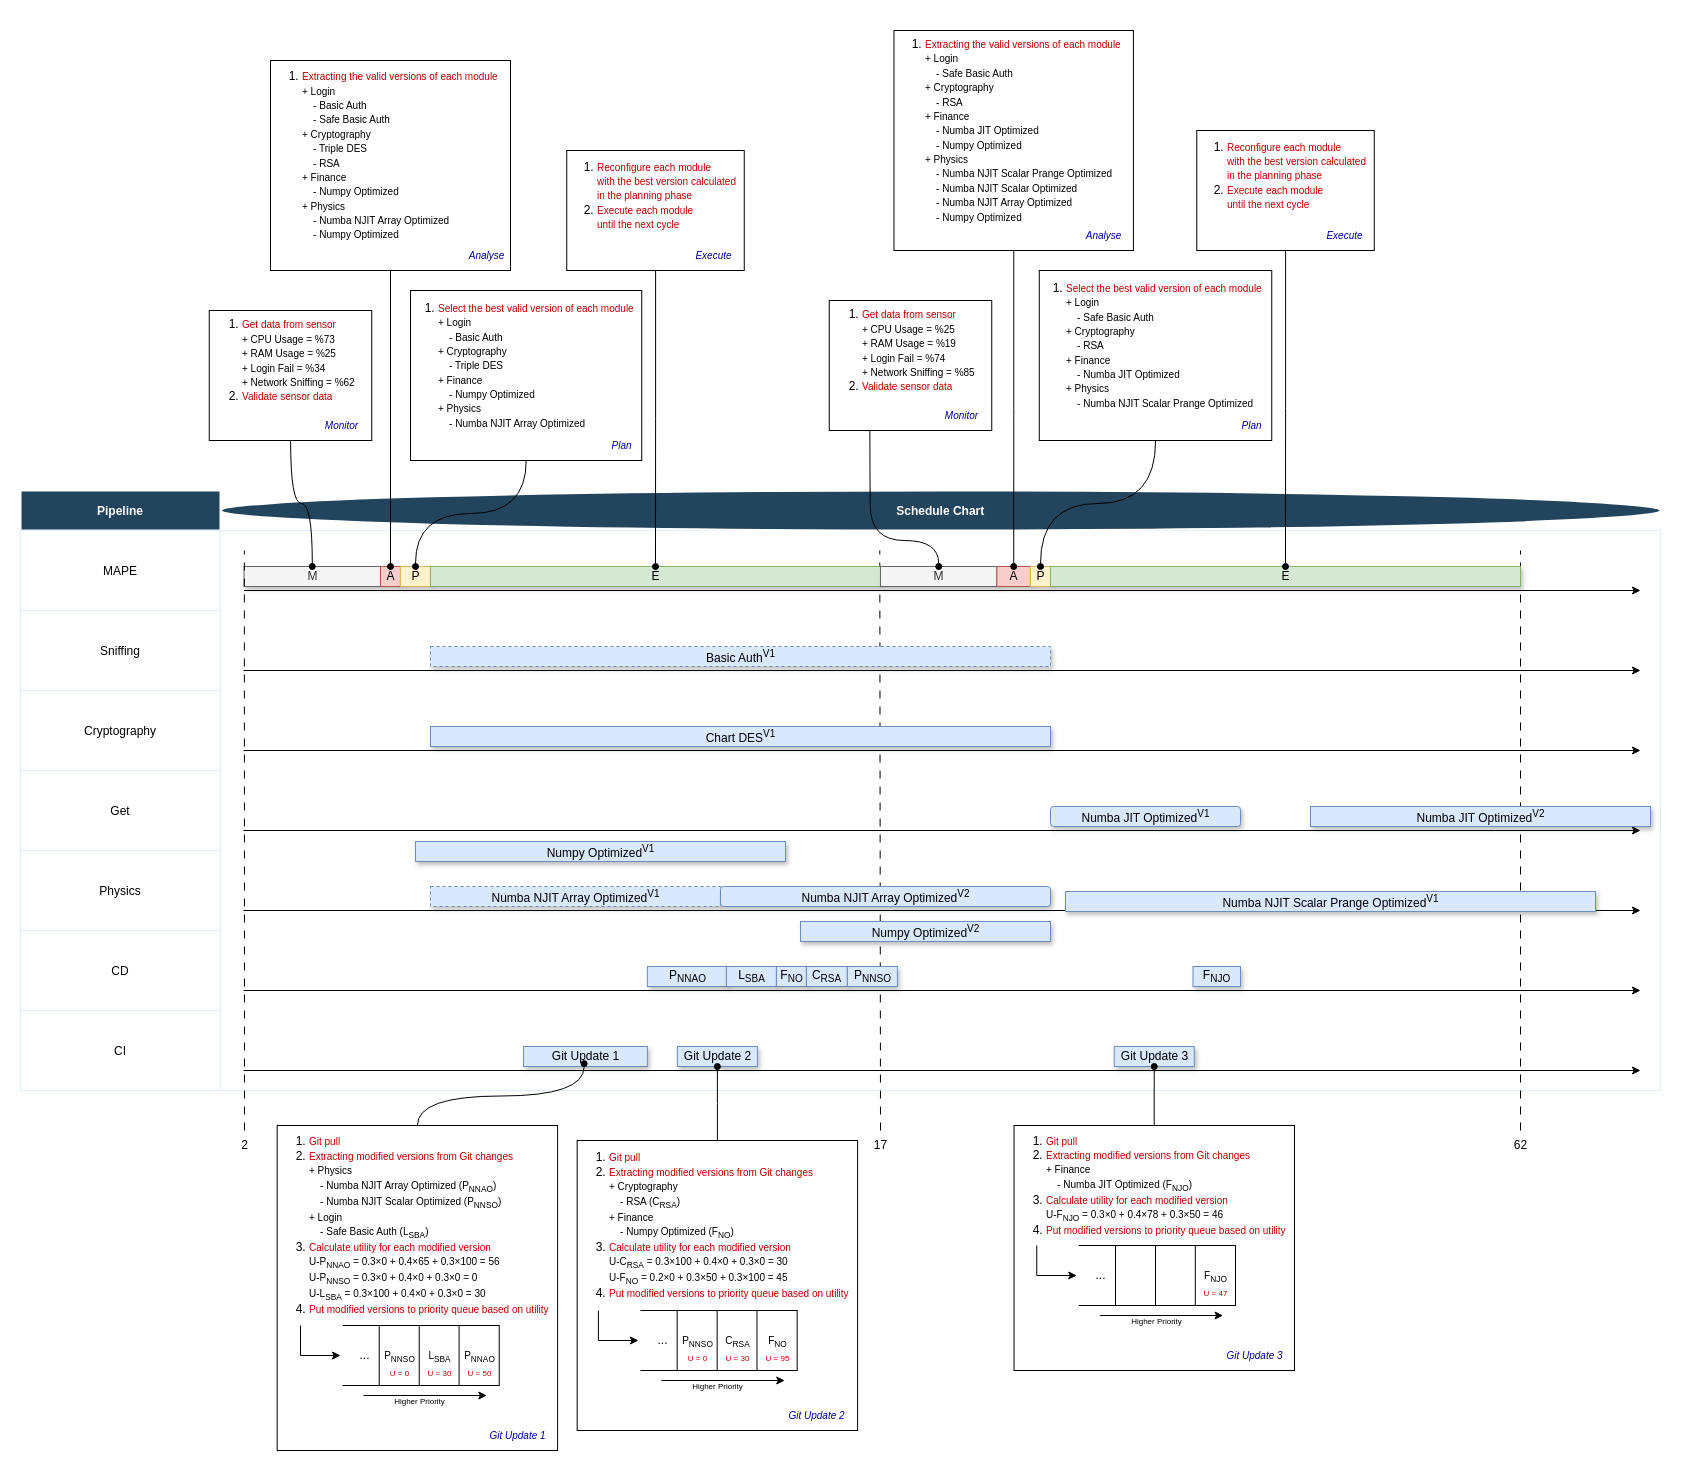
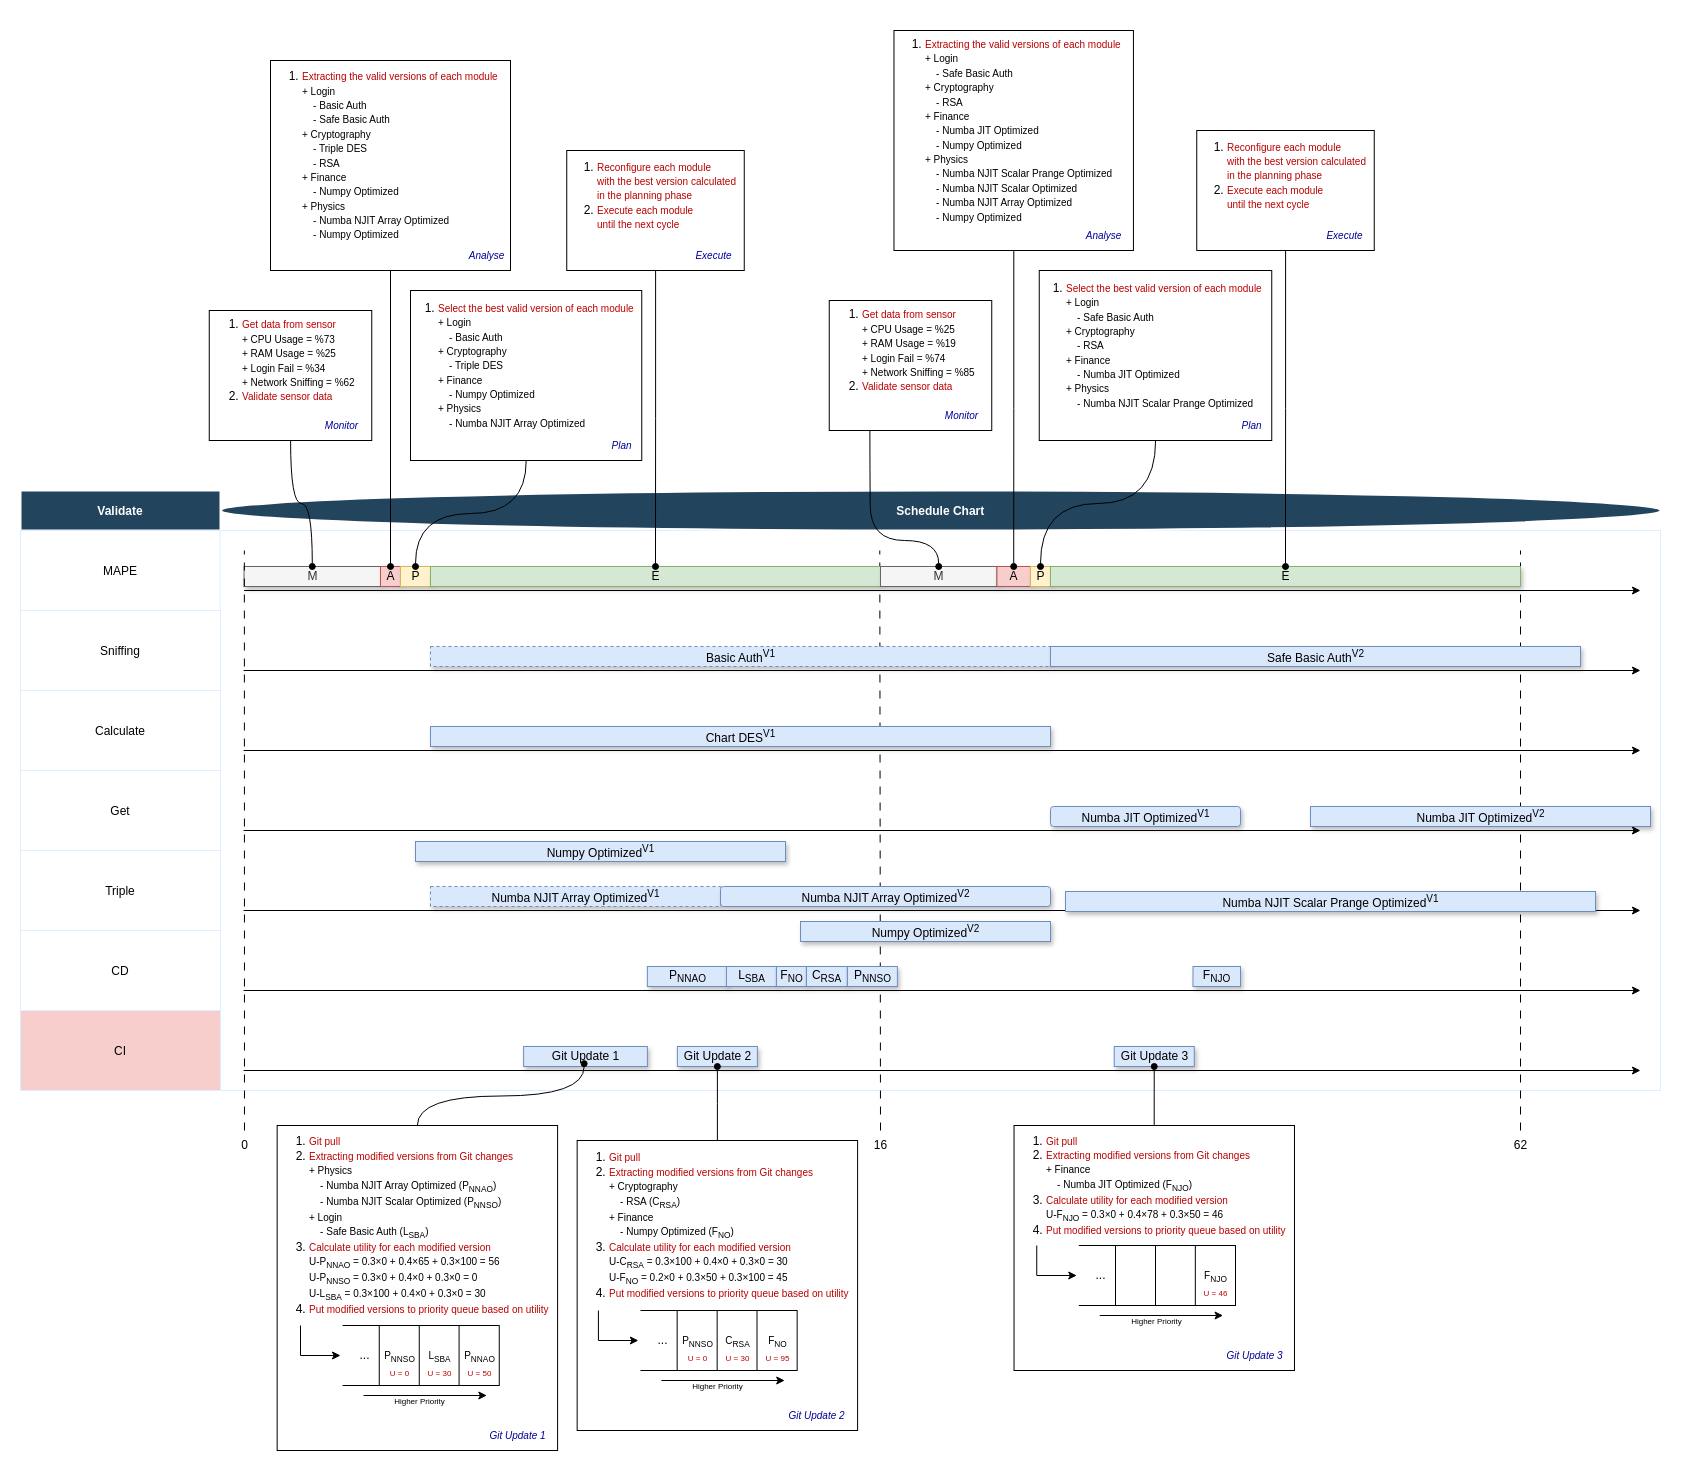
(120, 511) -> (120, 511)
none -> (1316, 657)
(120, 731) -> (120, 731)
(120, 891) -> (120, 891)
(121, 1051) -> (121, 1051)
(245, 1146) -> (245, 1146)
(881, 1146) -> (881, 1146)
(1216, 1293) -> (1216, 1293)
